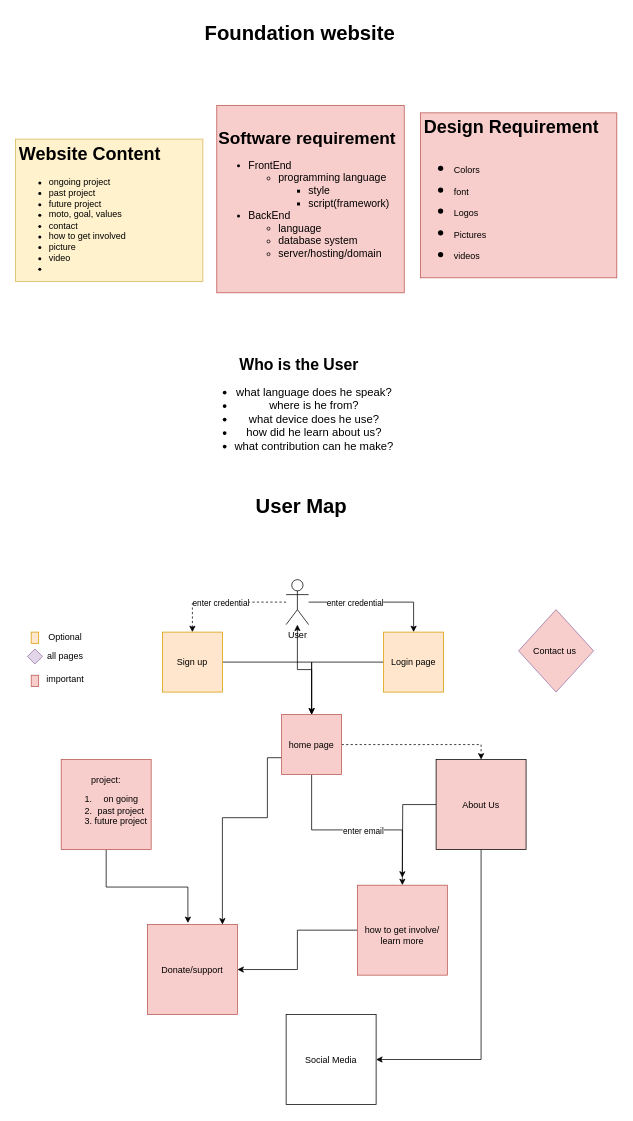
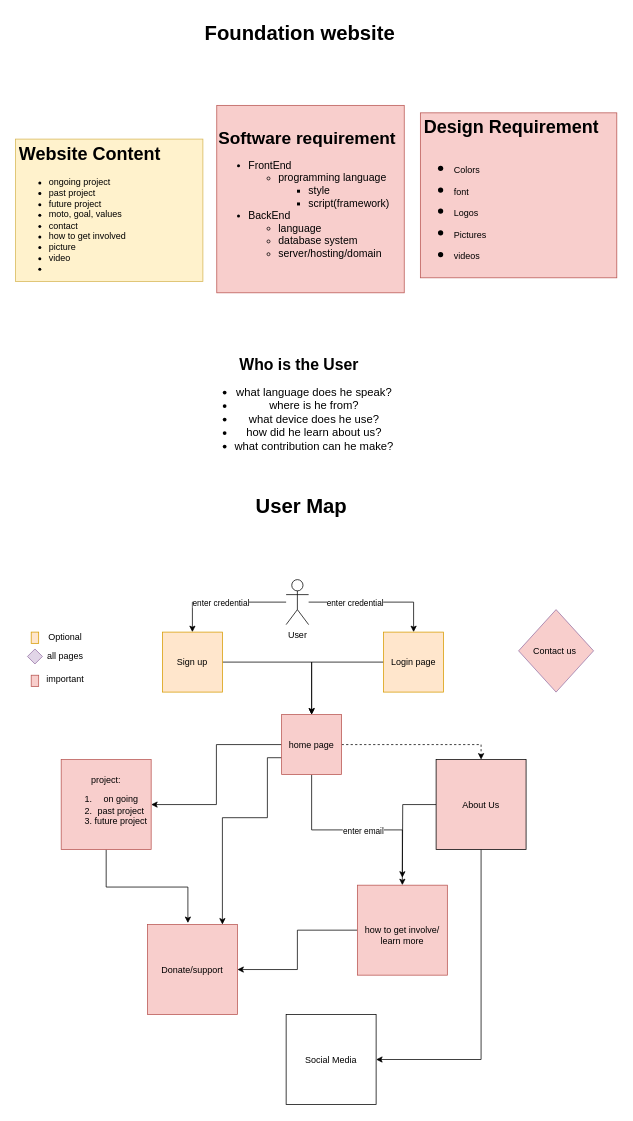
(267, 602) -> (267, 602)
(297, 656) -> (216, 772)
